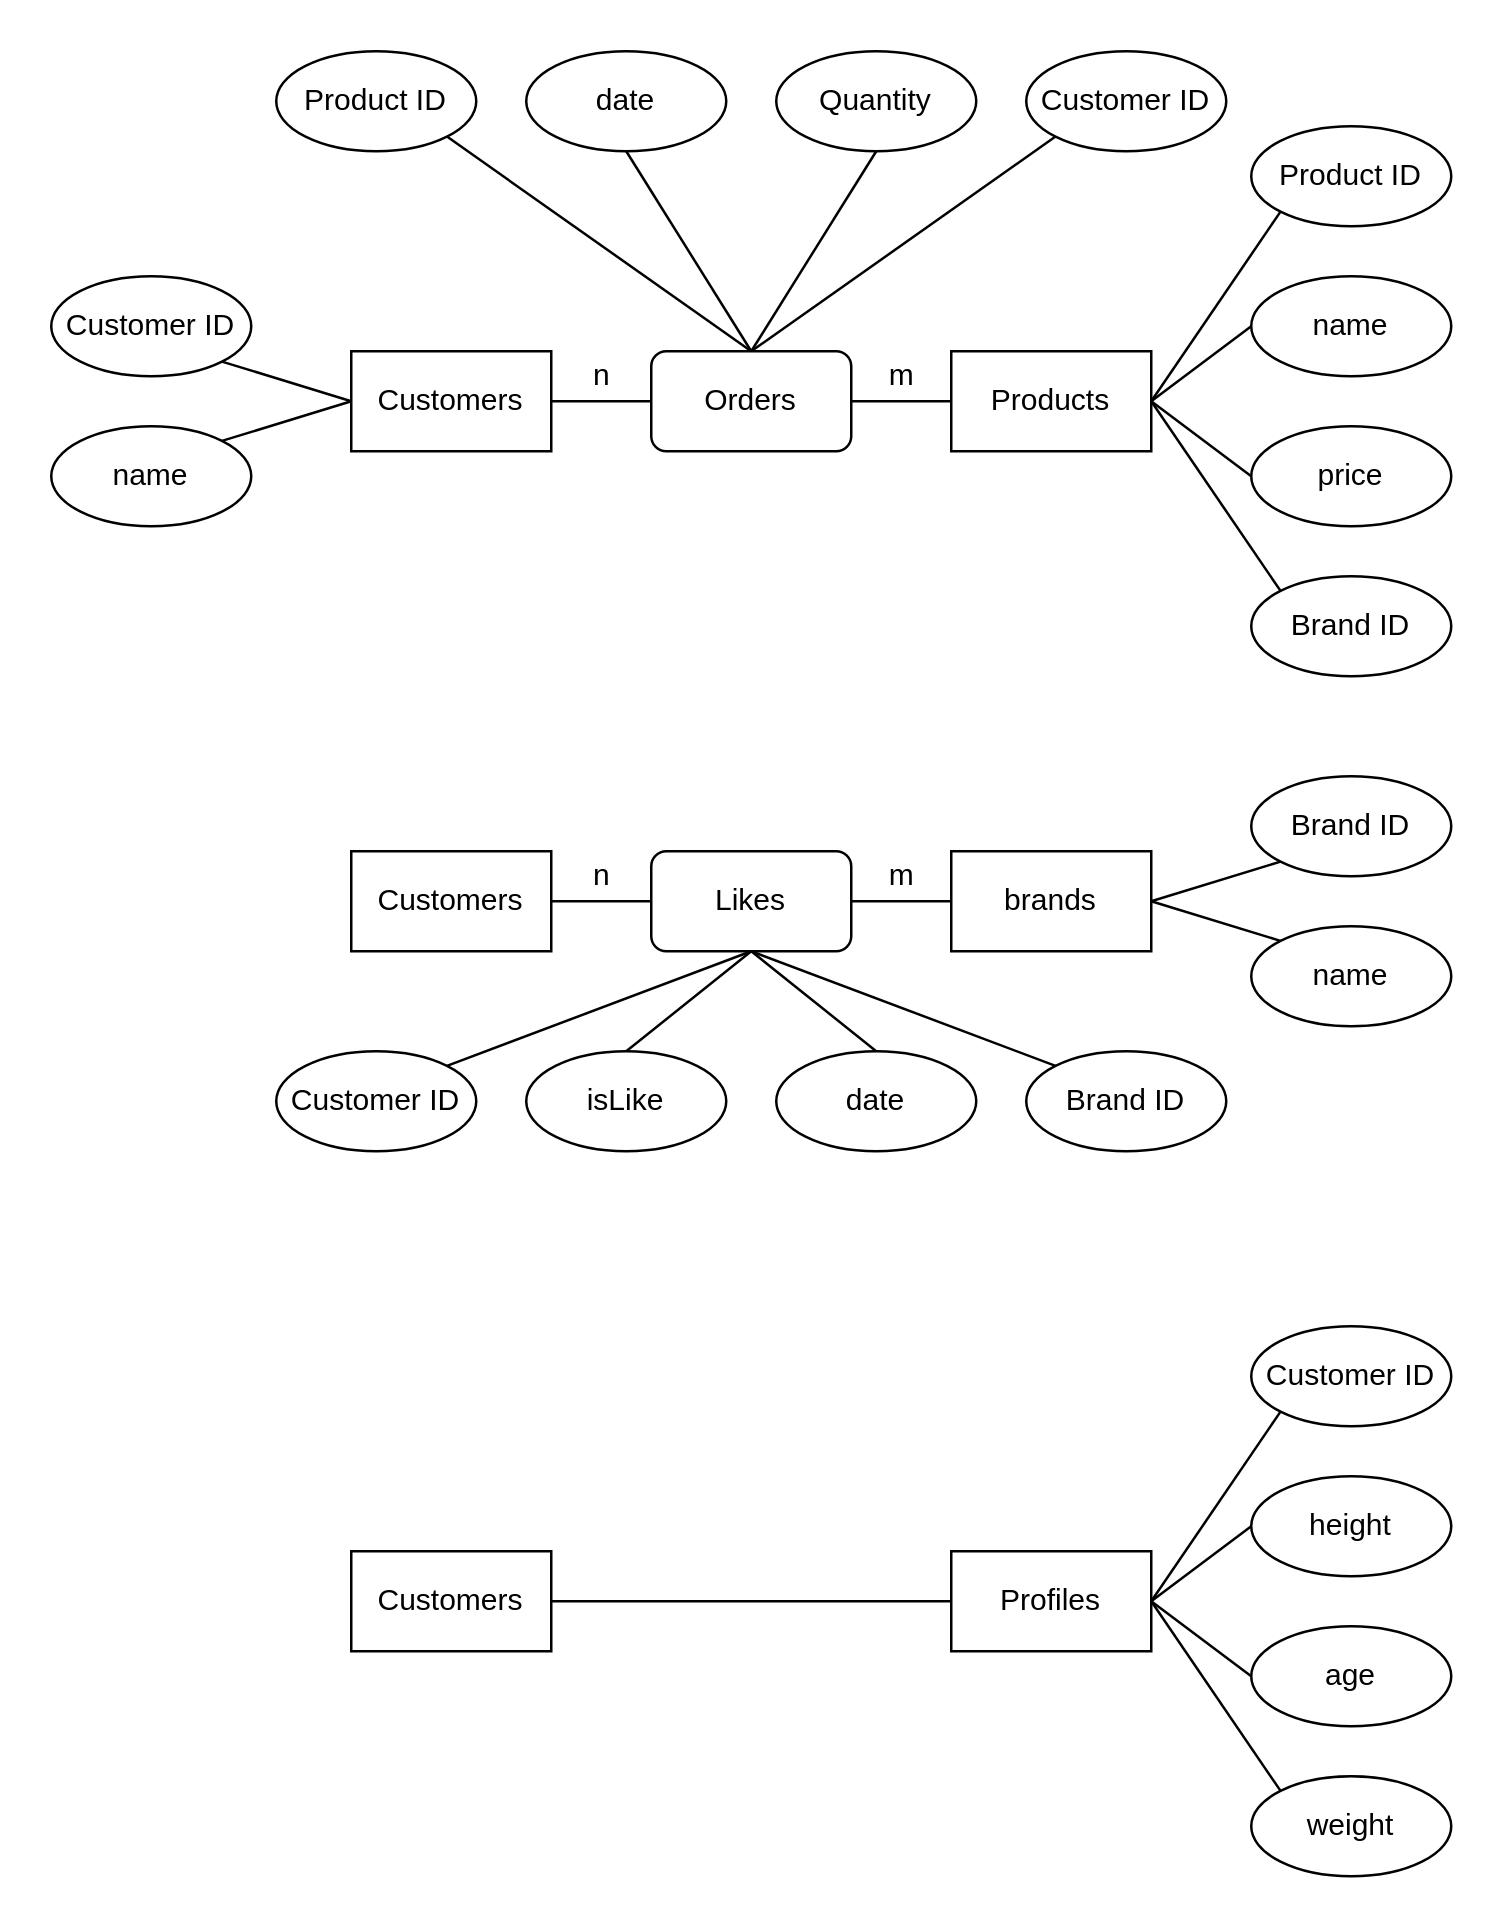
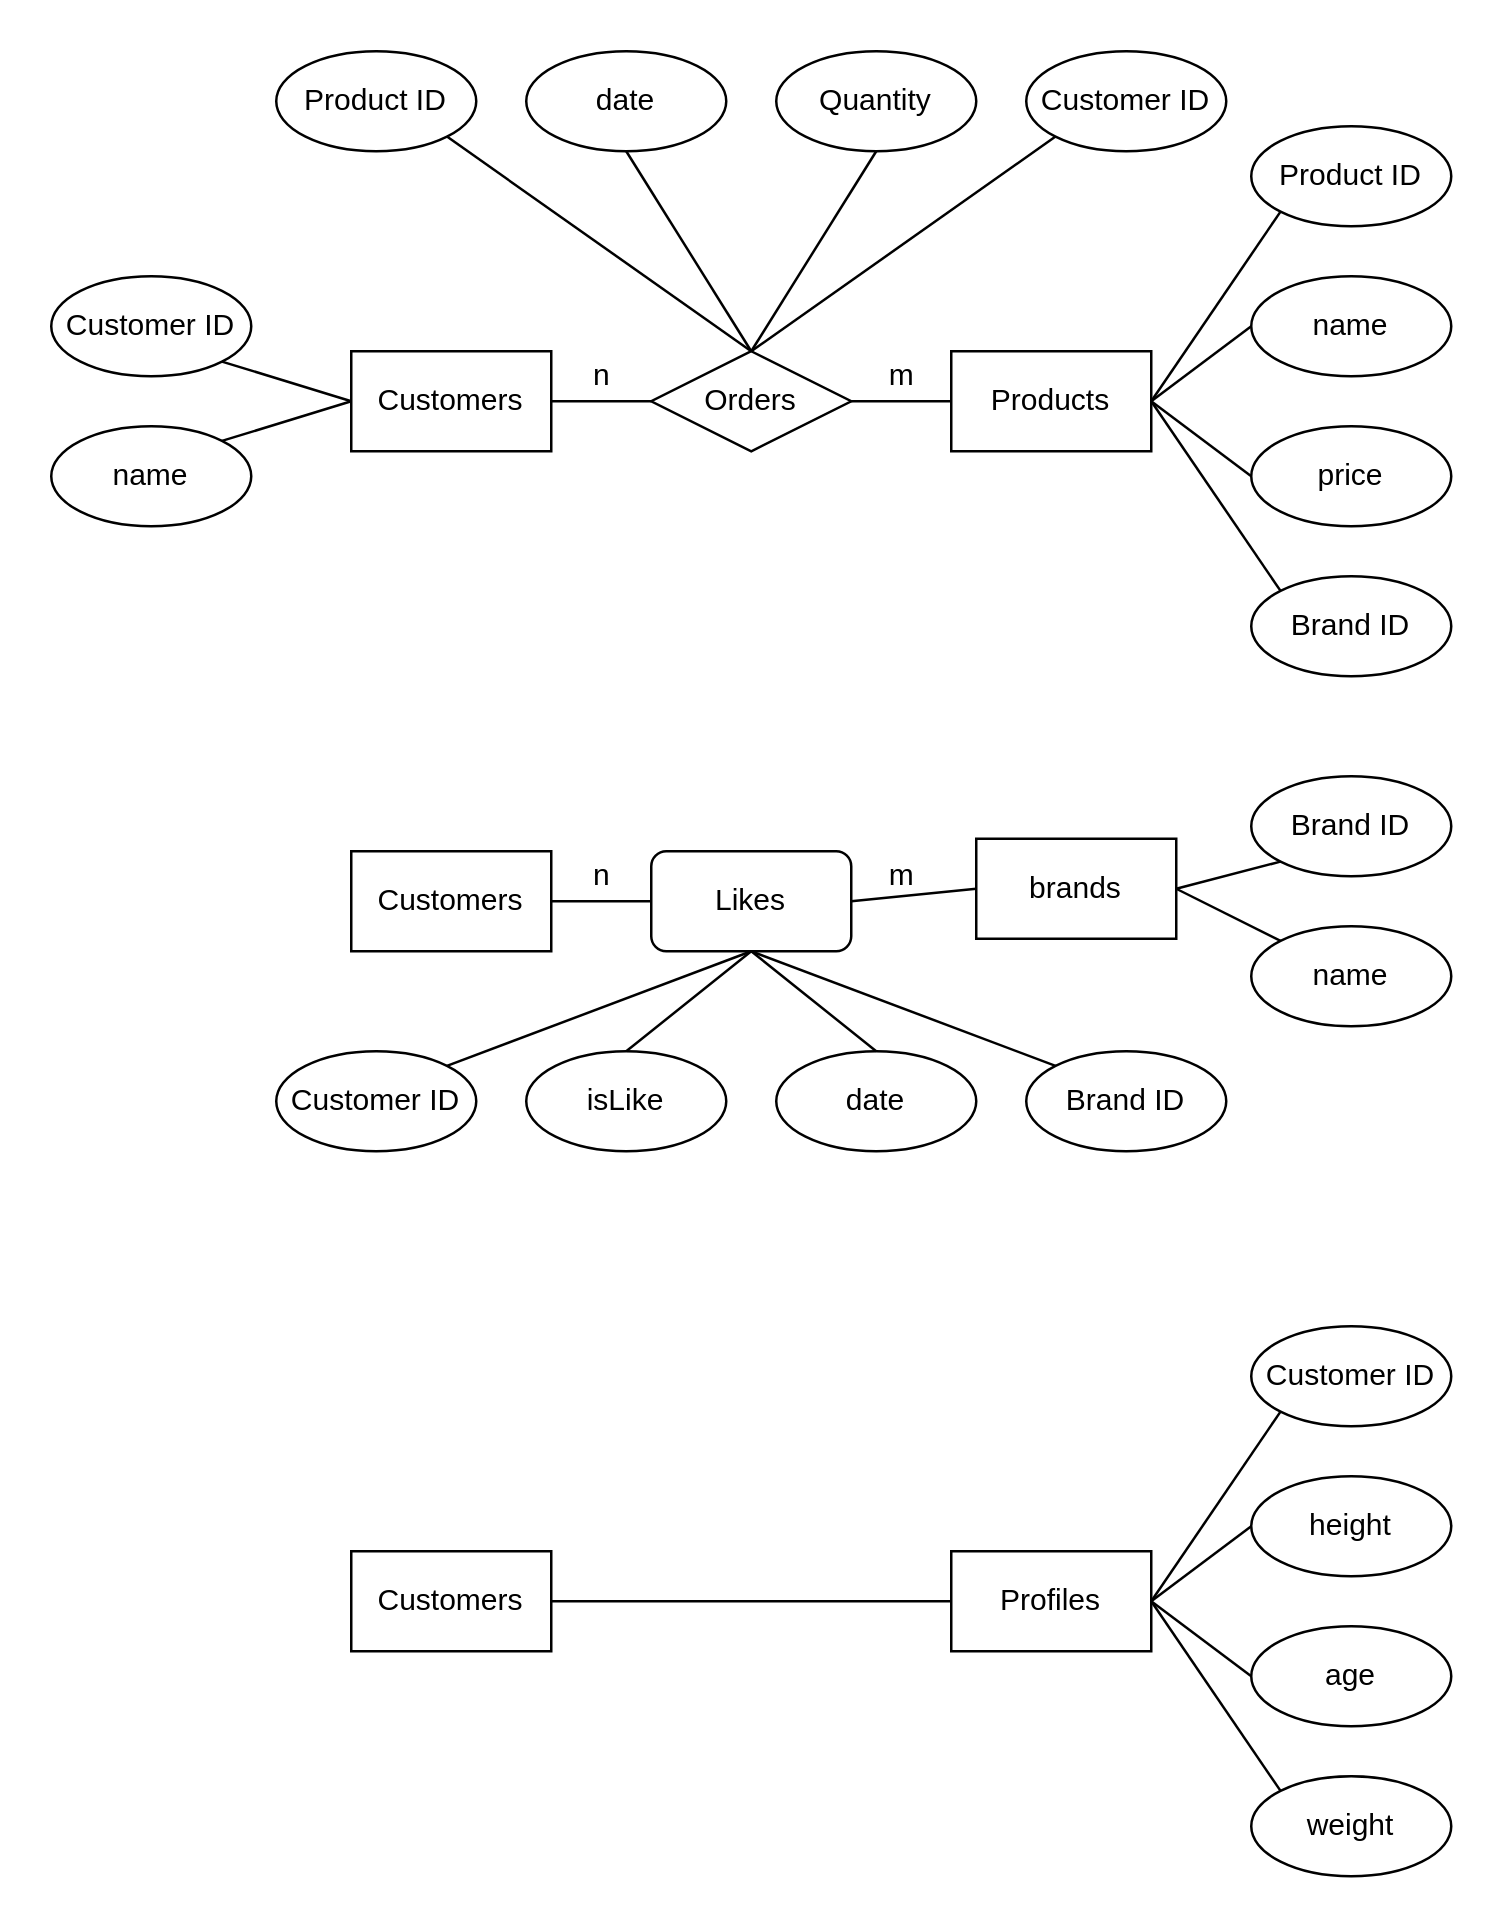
(751, 401) -> (751, 401)
(1051, 901) -> (1076, 889)
